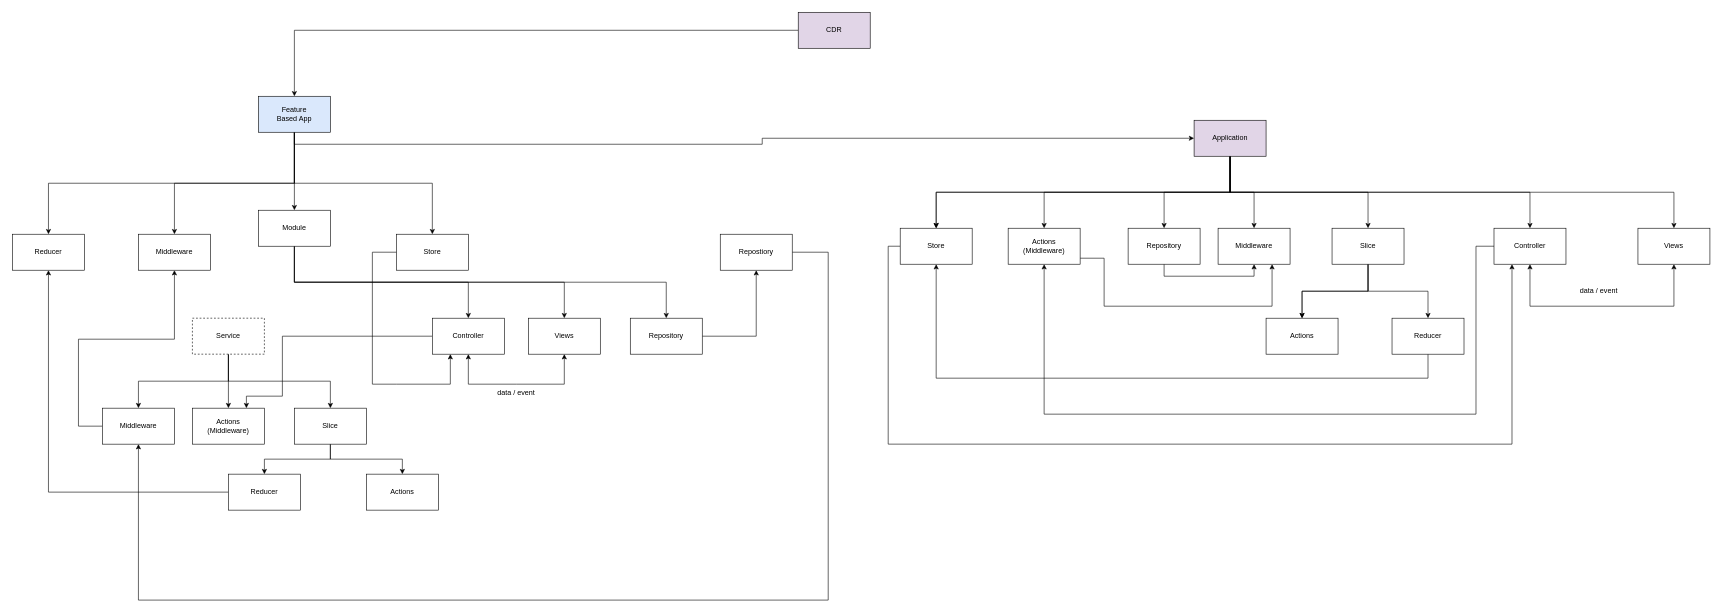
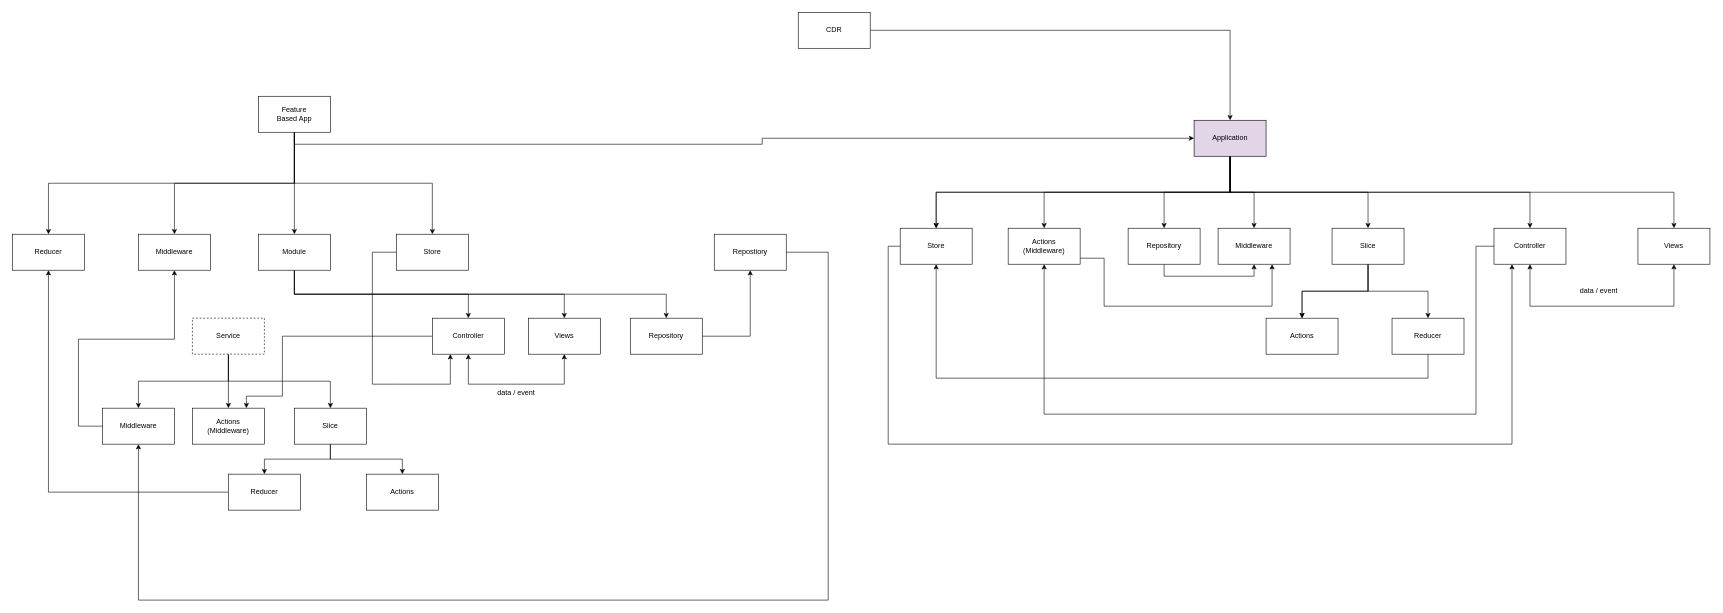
(834, 30) -> (834, 30)
none -> (1229, 30)
(294, 60) -> none
(294, 114) -> (294, 114)
(294, 228) -> (294, 252)
(756, 252) -> (750, 252)
